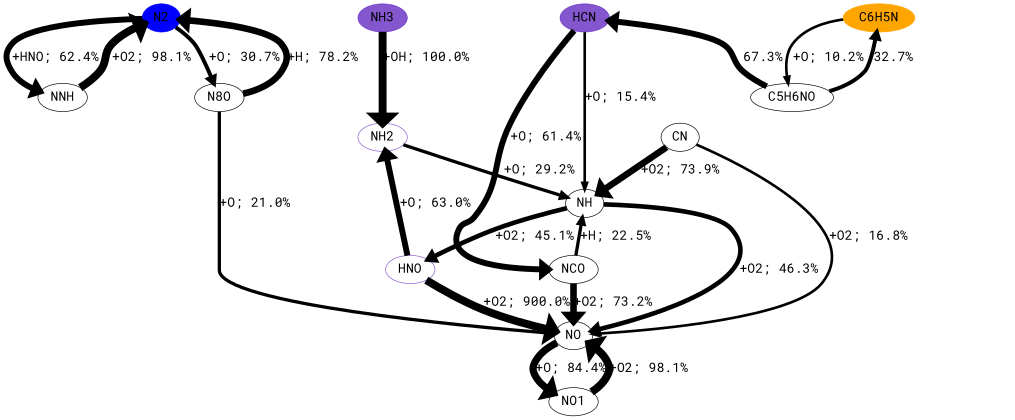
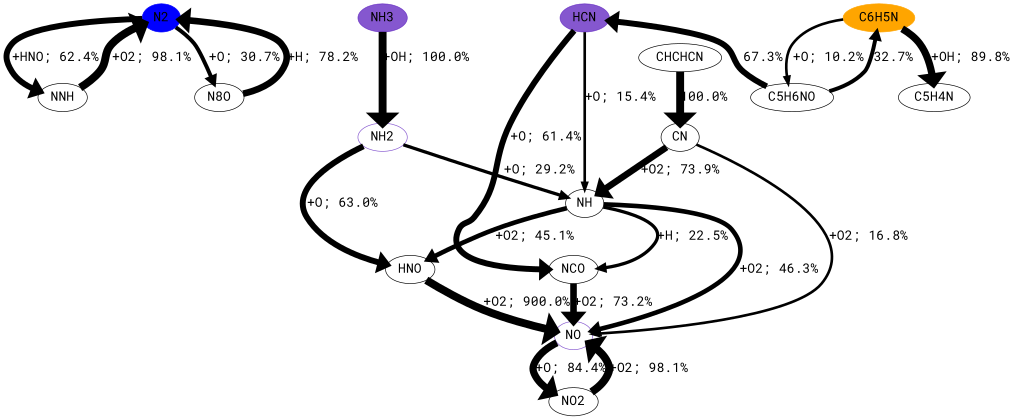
none -> (680, 58)
none -> (934, 97)
(397, 207) -> (305, 211)
(579, 240) -> (657, 236)
(410, 269) -> (410, 269)
(301, 303) -> none
(574, 336) -> (574, 336)
(574, 402) -> (574, 402)
